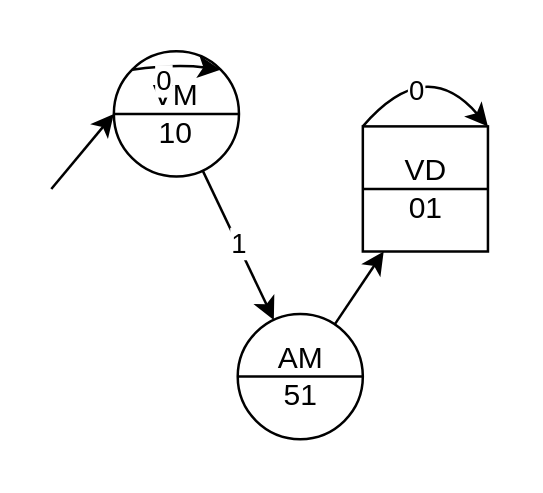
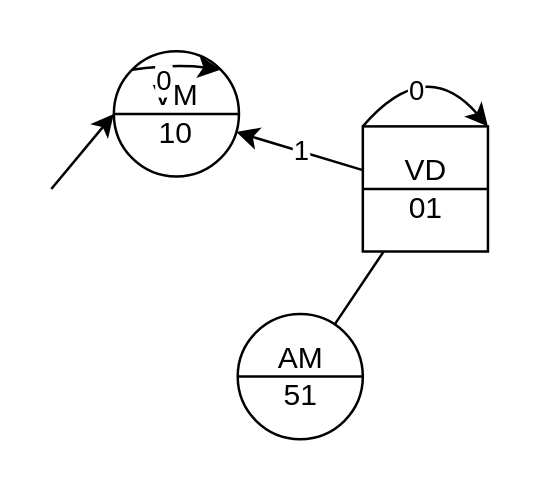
none -> (308, 153)
(234, 237) -> none
(373, 266) -> (377, 260)
